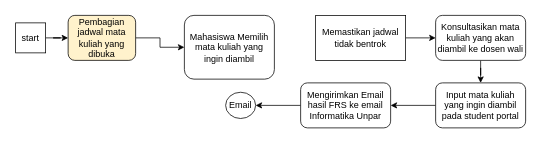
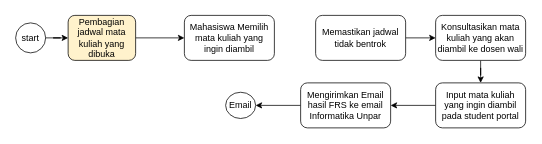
(30, 38) -> (30, 38)
(360, 38) -> (360, 38)
(229, 47) -> (229, 38)
